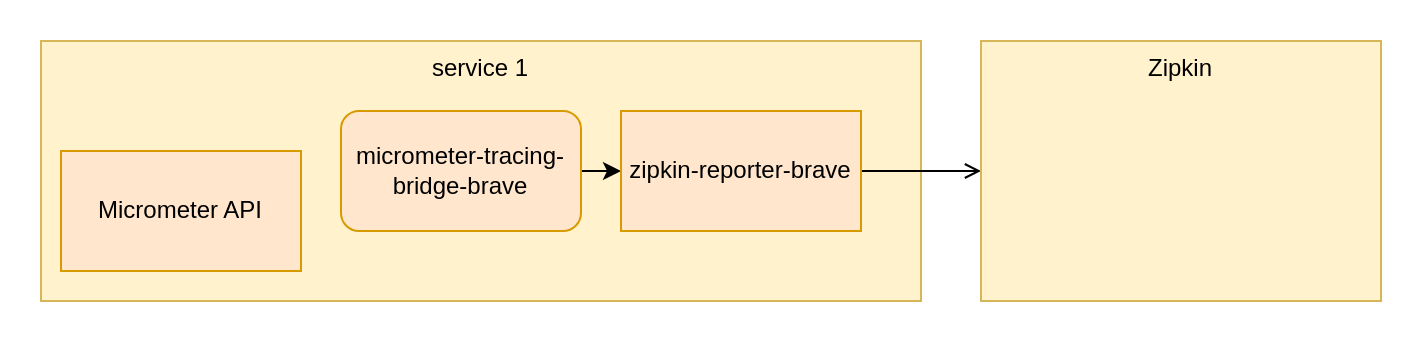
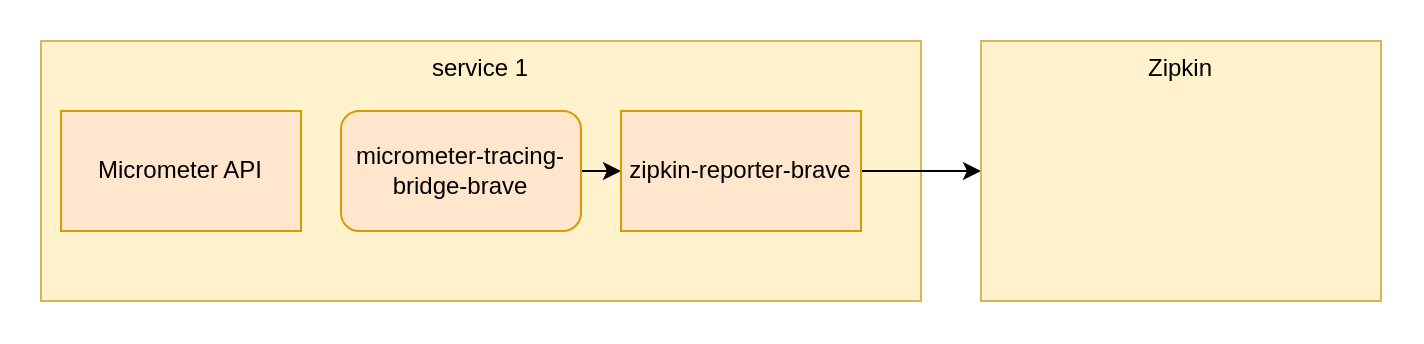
(968, 171) -> (966, 171)
(181, 211) -> (181, 171)
